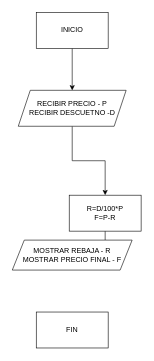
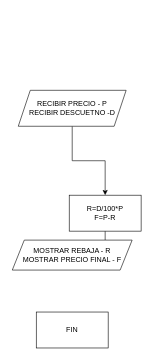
(72, 30) -> none
(72, 84) -> none
